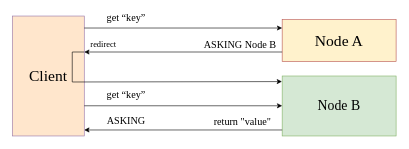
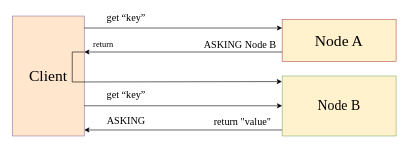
(104, 45) -> (104, 45)
(339, 106) -> (339, 106)
